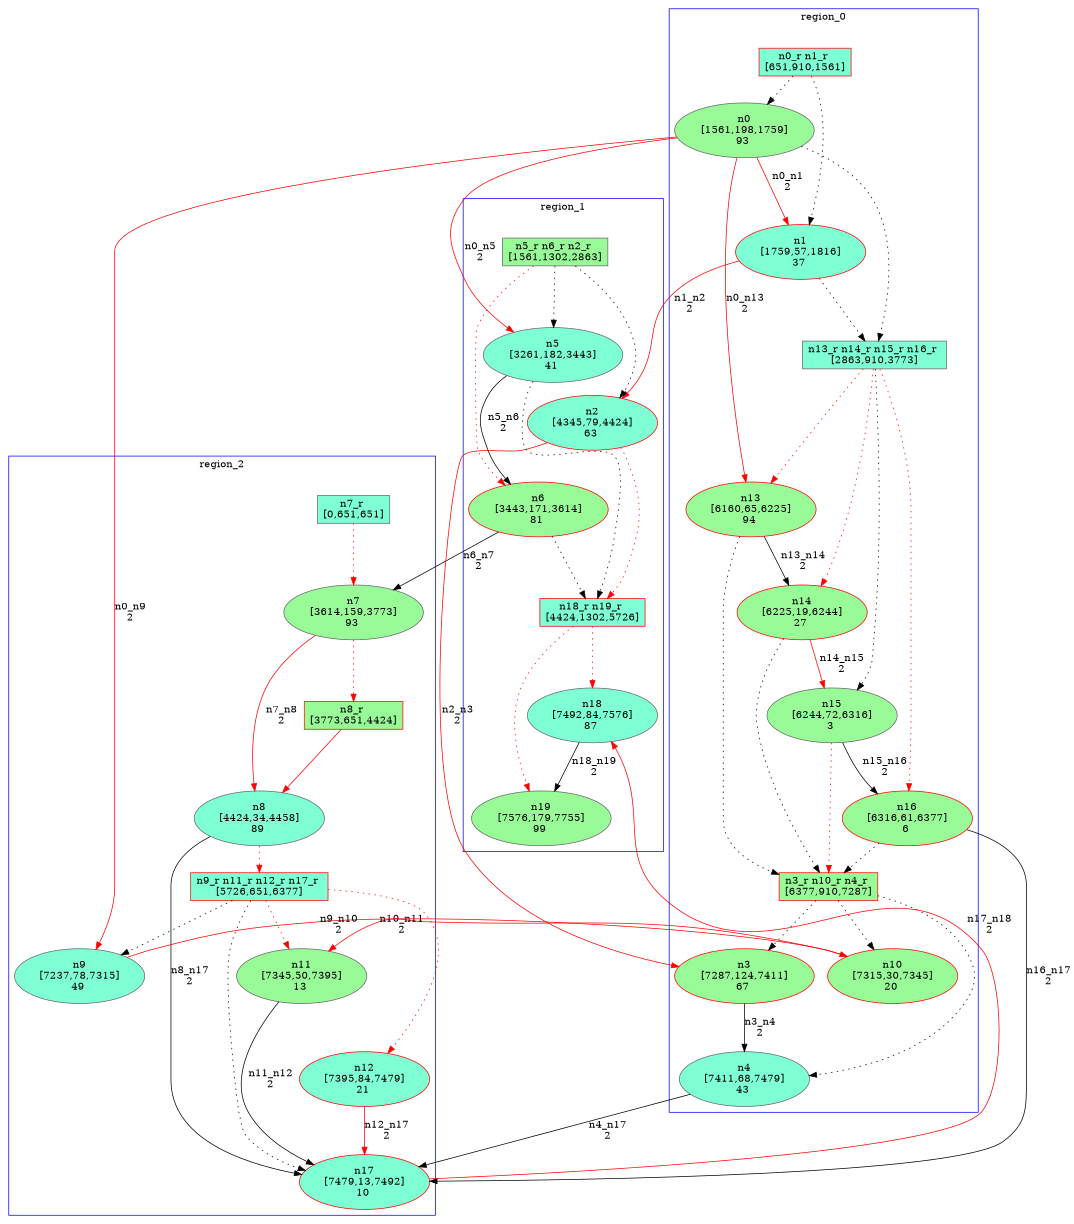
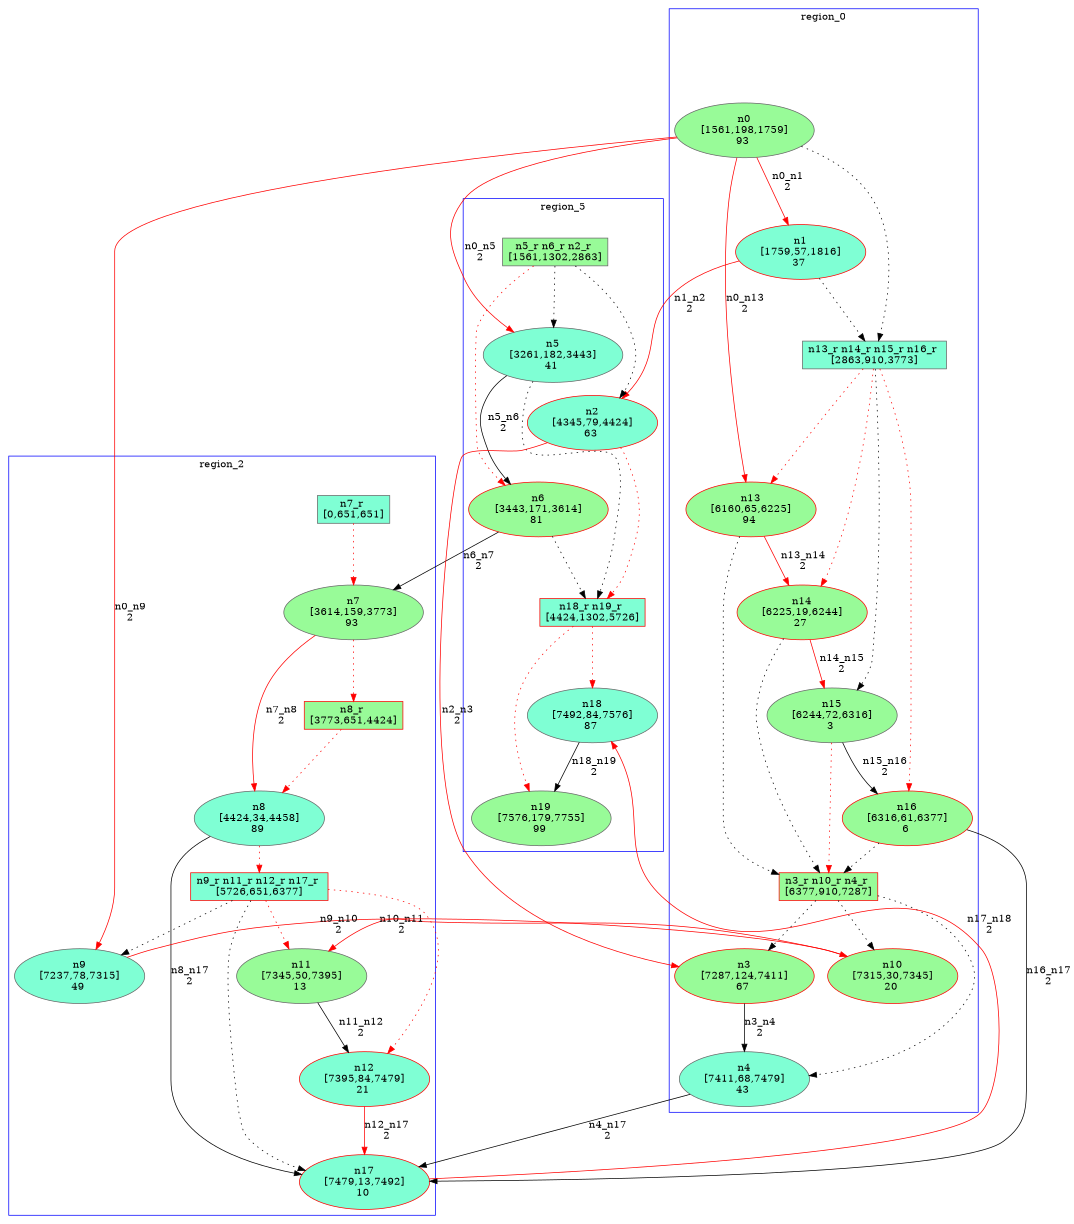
(805, 62) -> none
(563, 207) -> (563, 207)
(775, 557) -> (775, 557)
(314, 758) -> (314, 758)
(242, 1091) -> (331, 1024)
